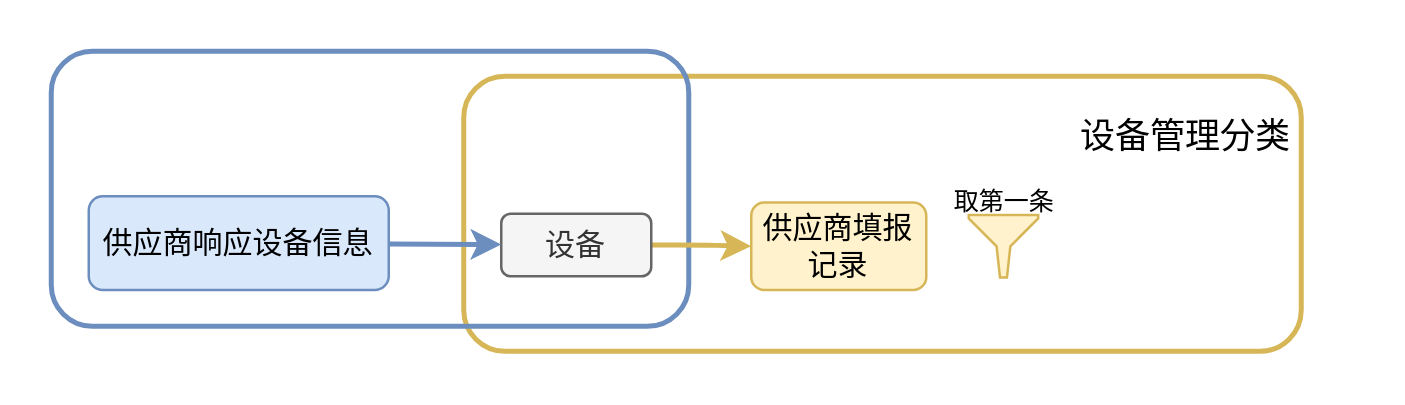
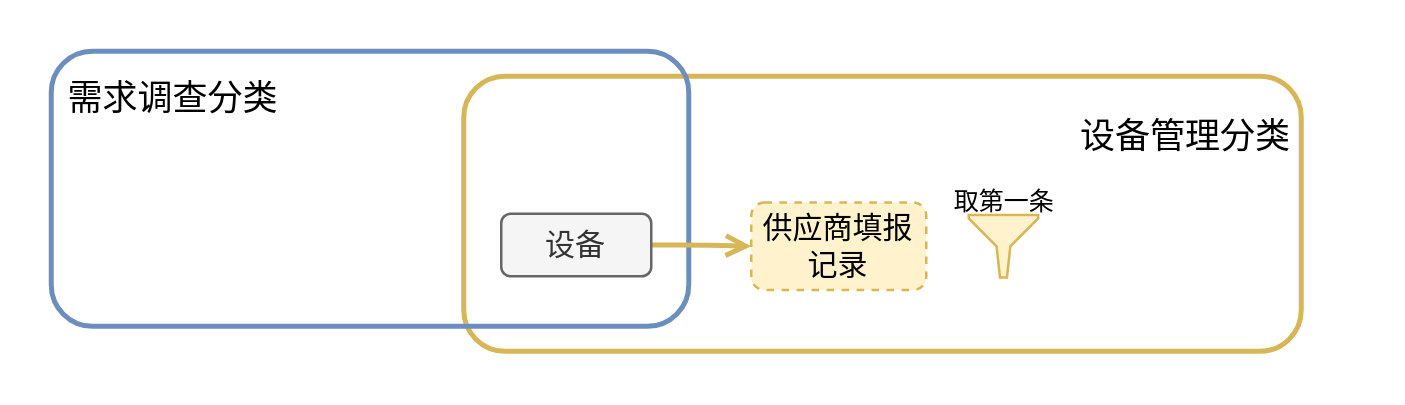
none -> (201, 101)
(239, 243) -> none
(434, 244) -> none
(728, 246) -> (729, 246)
(839, 246) -> (839, 246)
